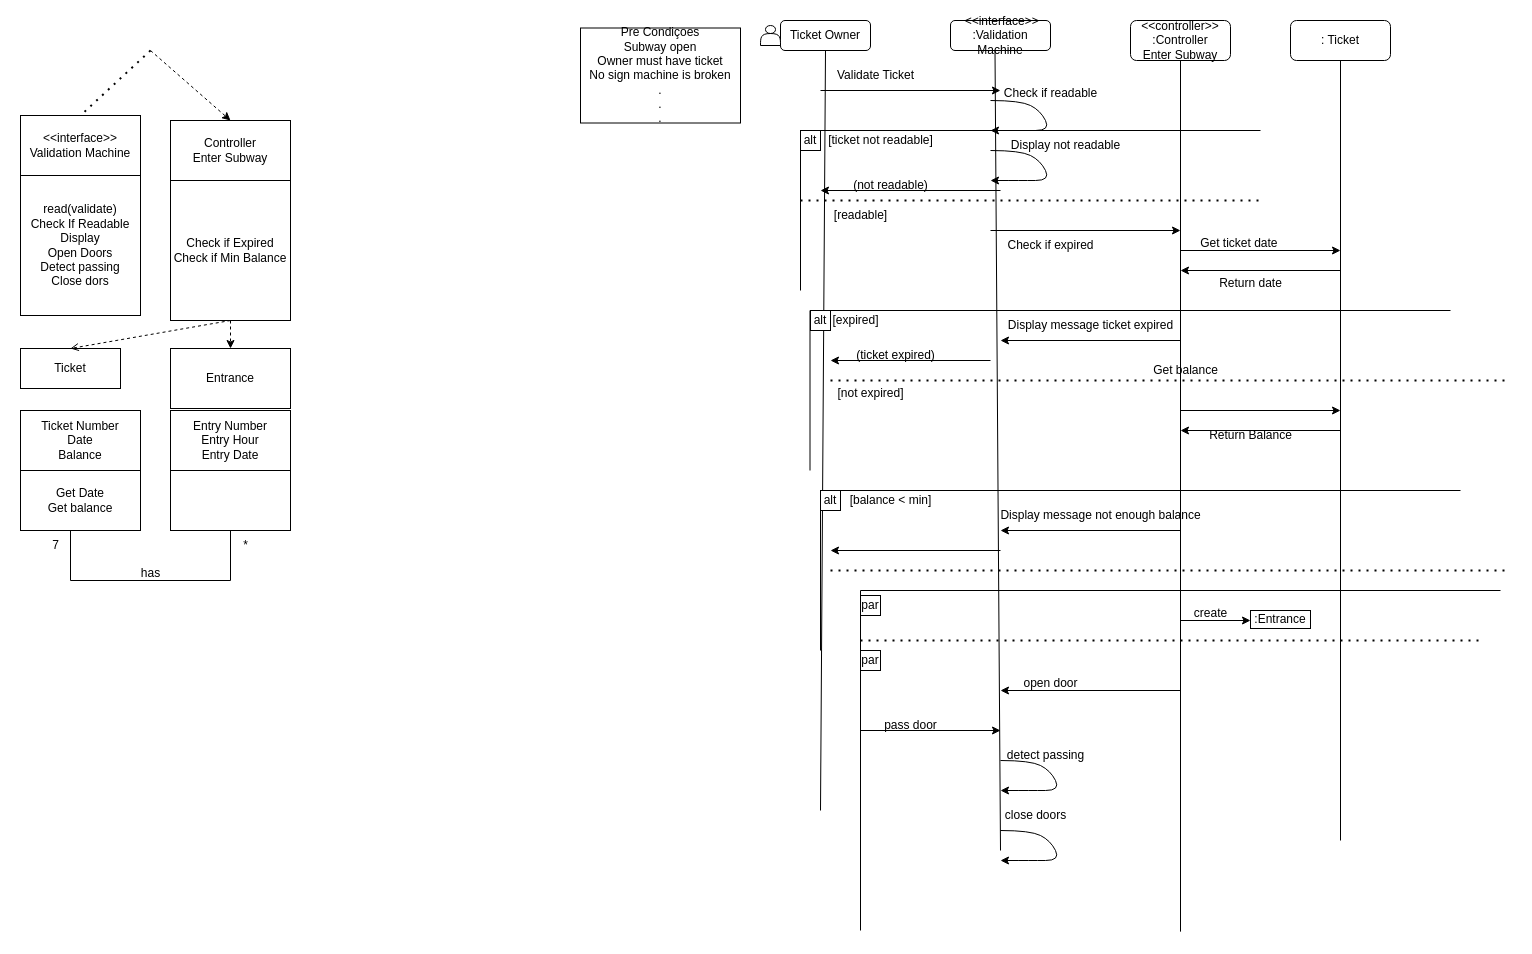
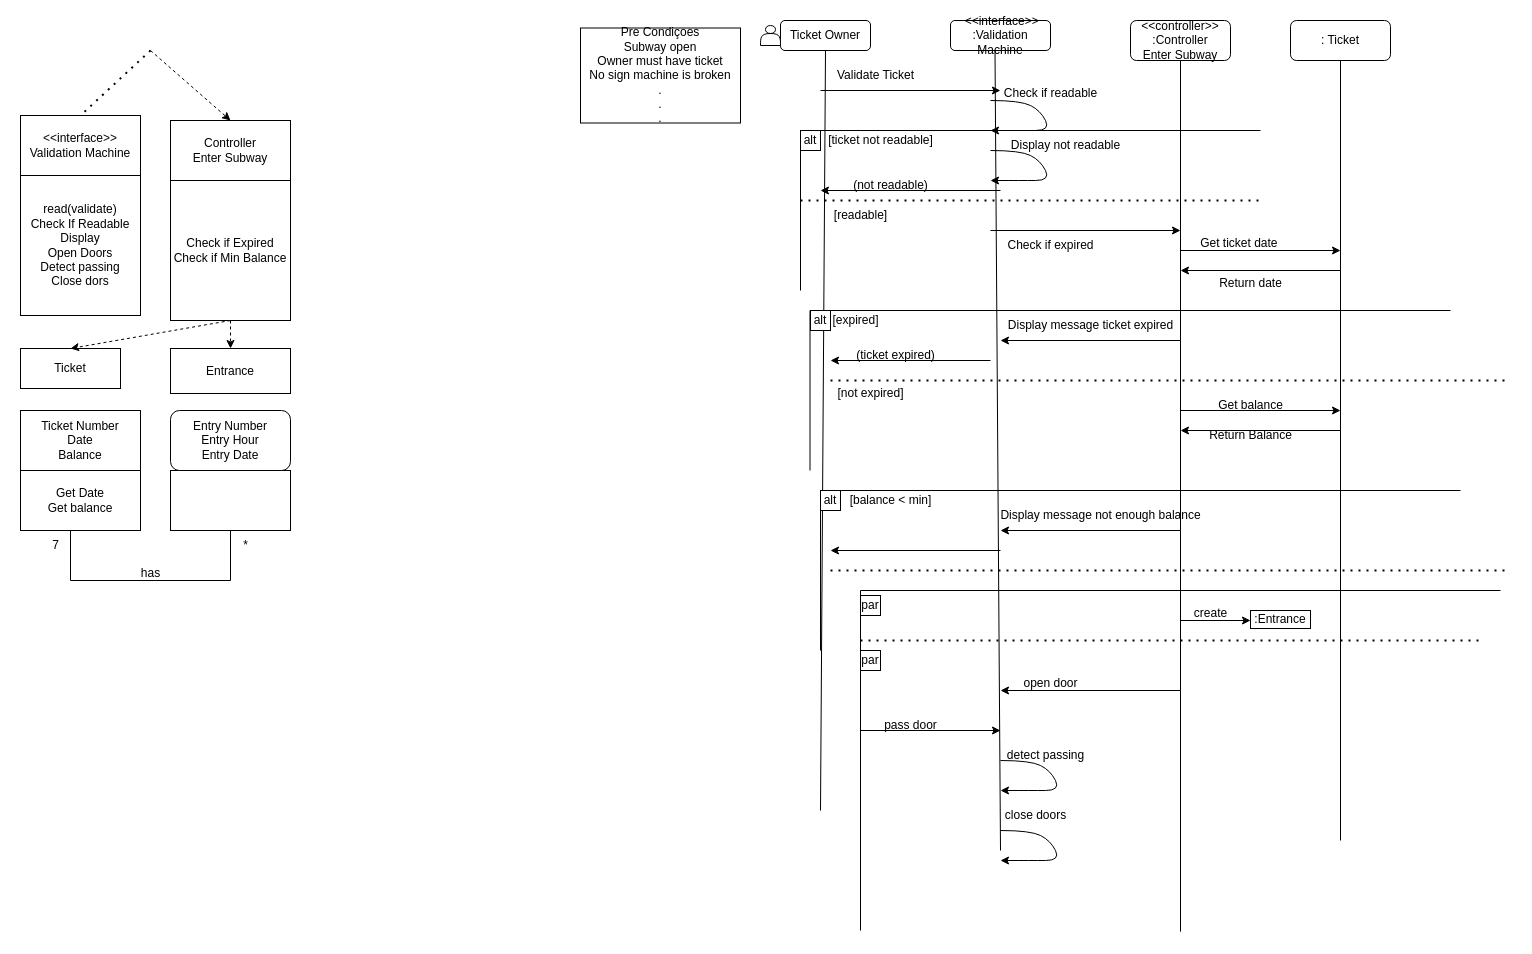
(77, 347) -> (79, 347)
(1186, 371) -> (1251, 406)
(231, 379) -> (231, 371)
(231, 441) -> (231, 441)
